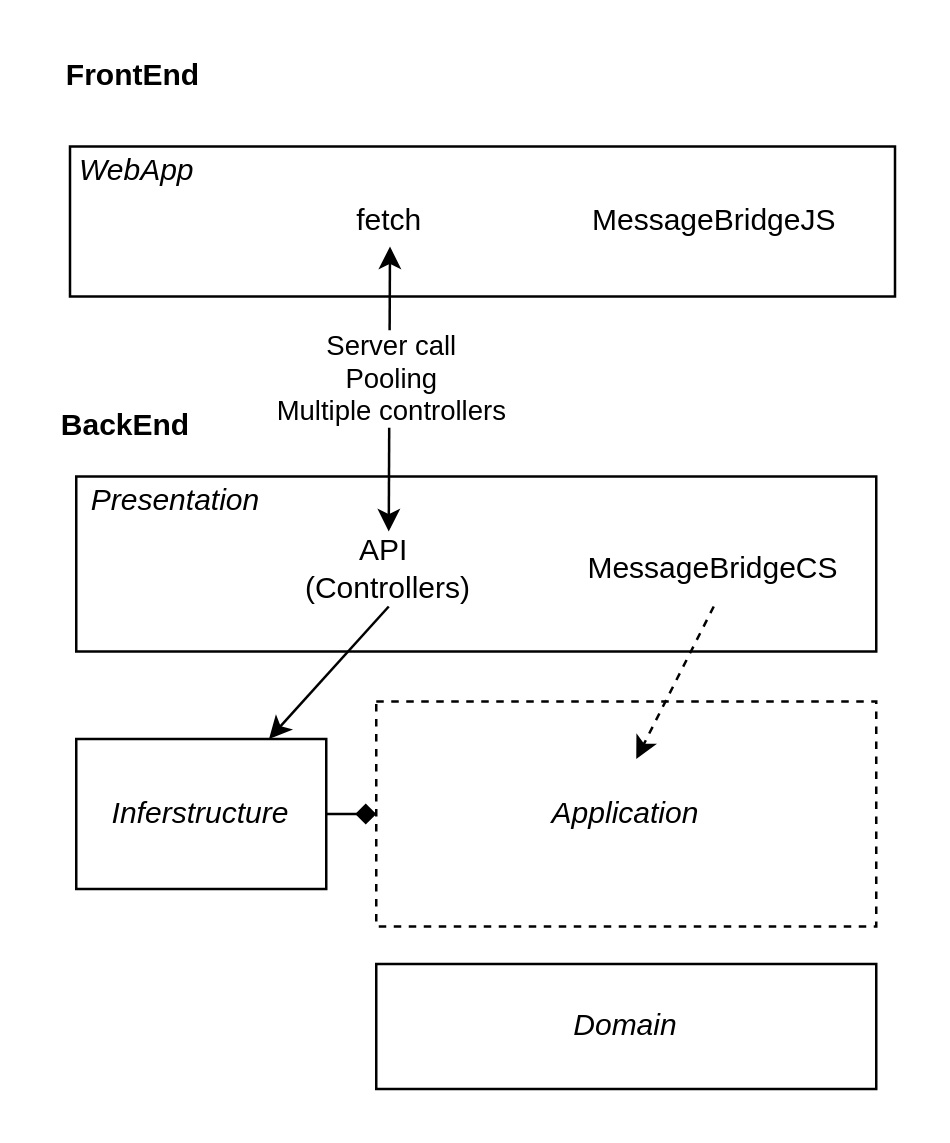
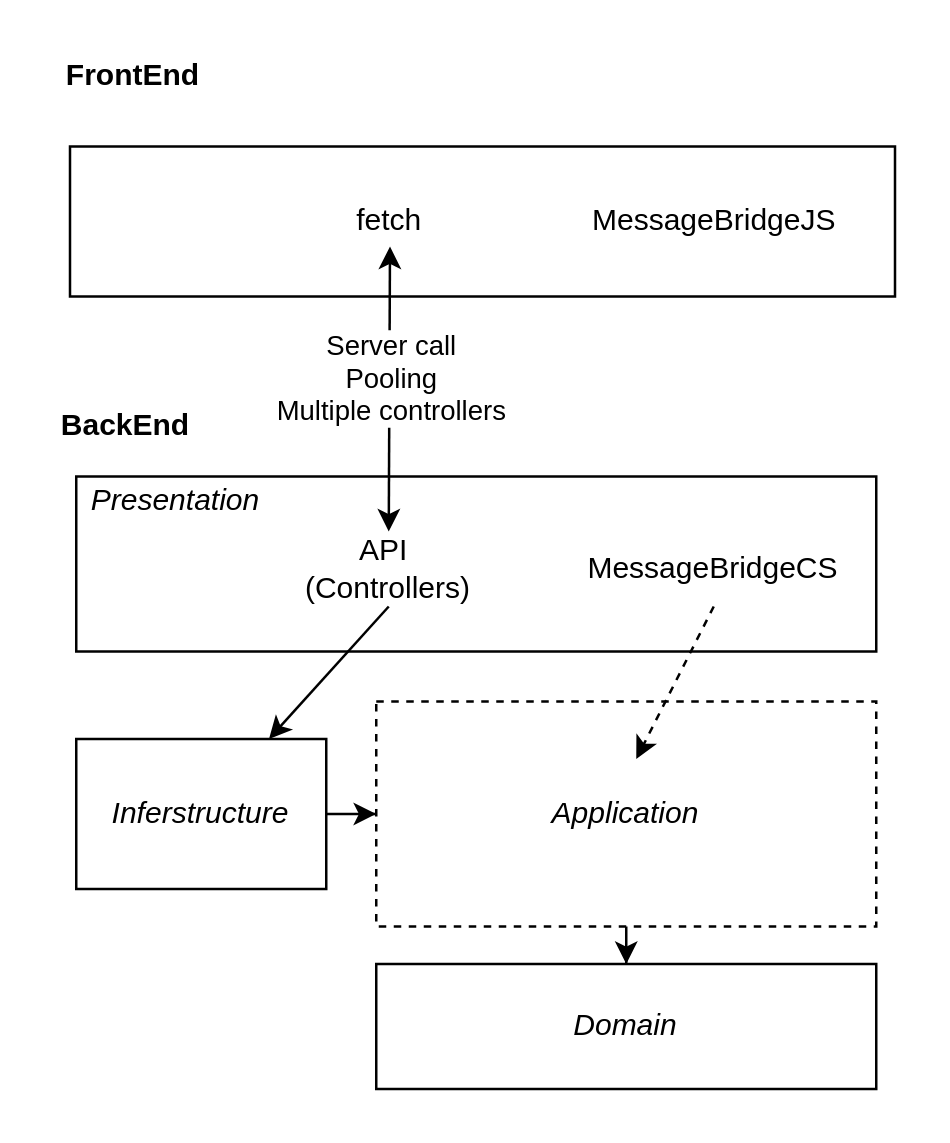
(136, 171) -> none
(356, 814) -> (357, 814)
none -> (626, 945)
